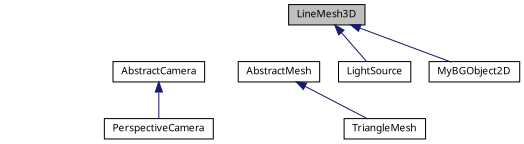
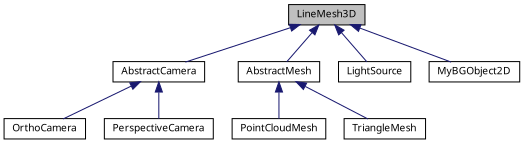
none -> (238, 45)
none -> (299, 47)
none -> (45, 129)
none -> (279, 129)
